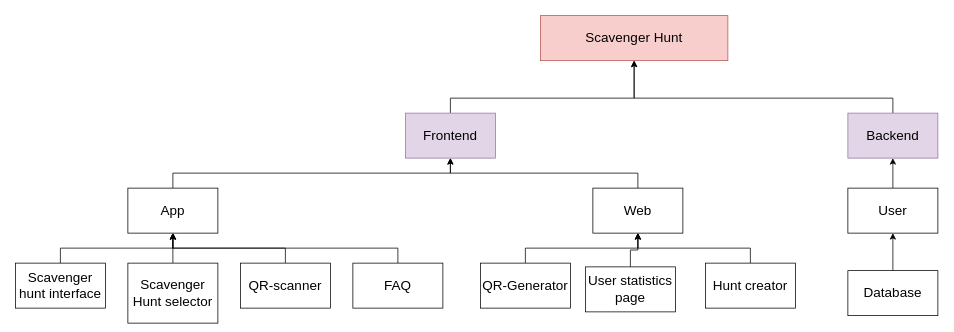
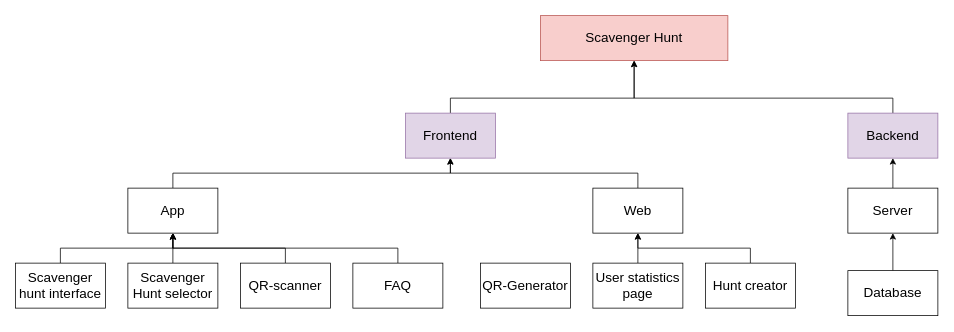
(893, 210) -> (893, 210)
(570, 248) -> none
(630, 289) -> (638, 285)
(173, 293) -> (173, 285)
